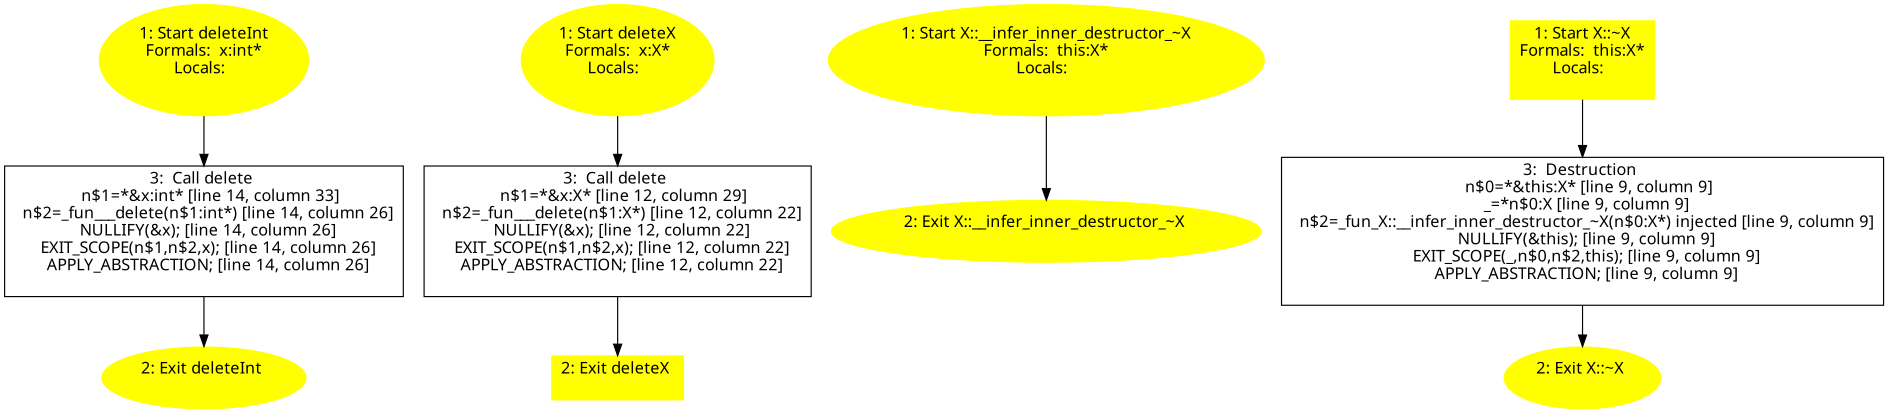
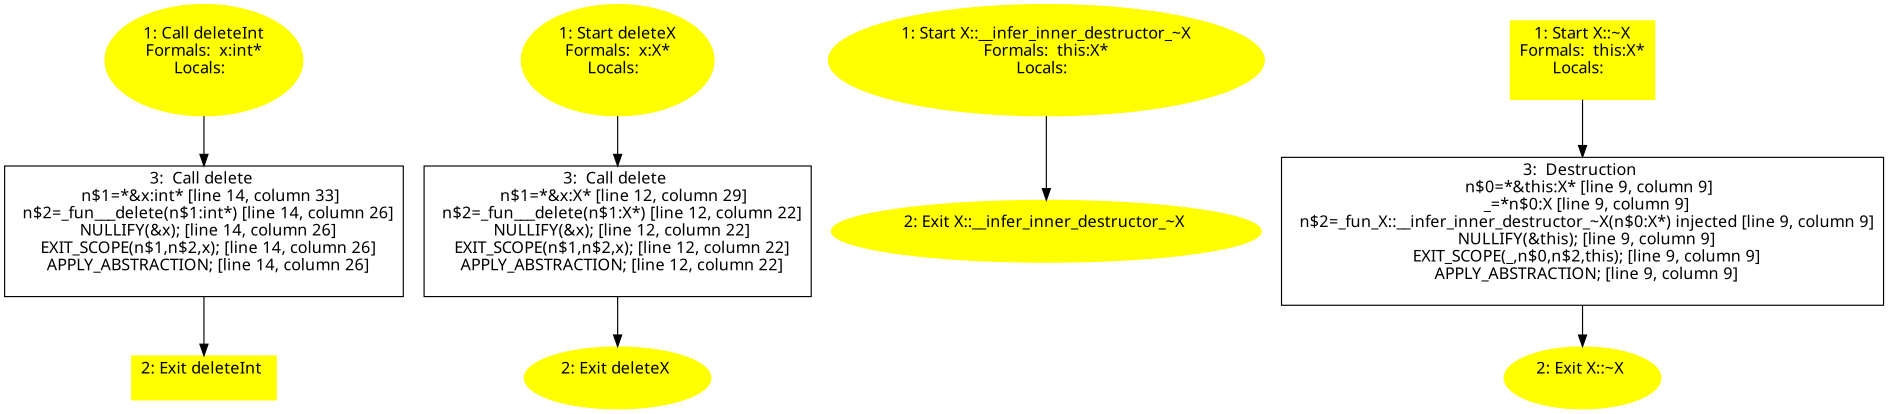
(204, 60) -> (204, 60)
(204, 378) -> (204, 378)
(618, 378) -> (618, 378)
